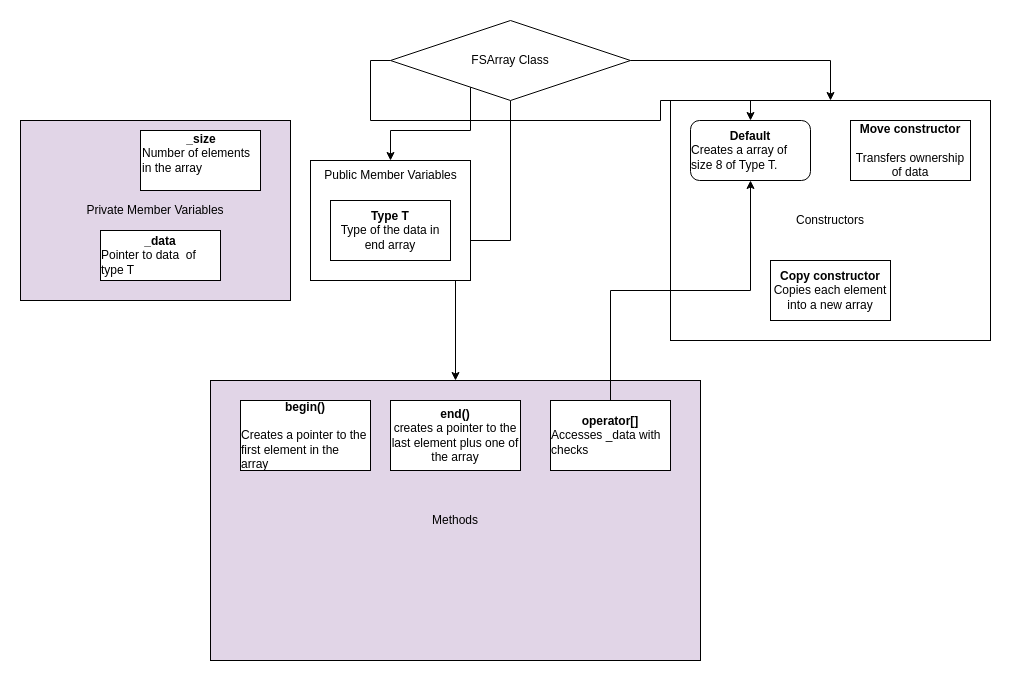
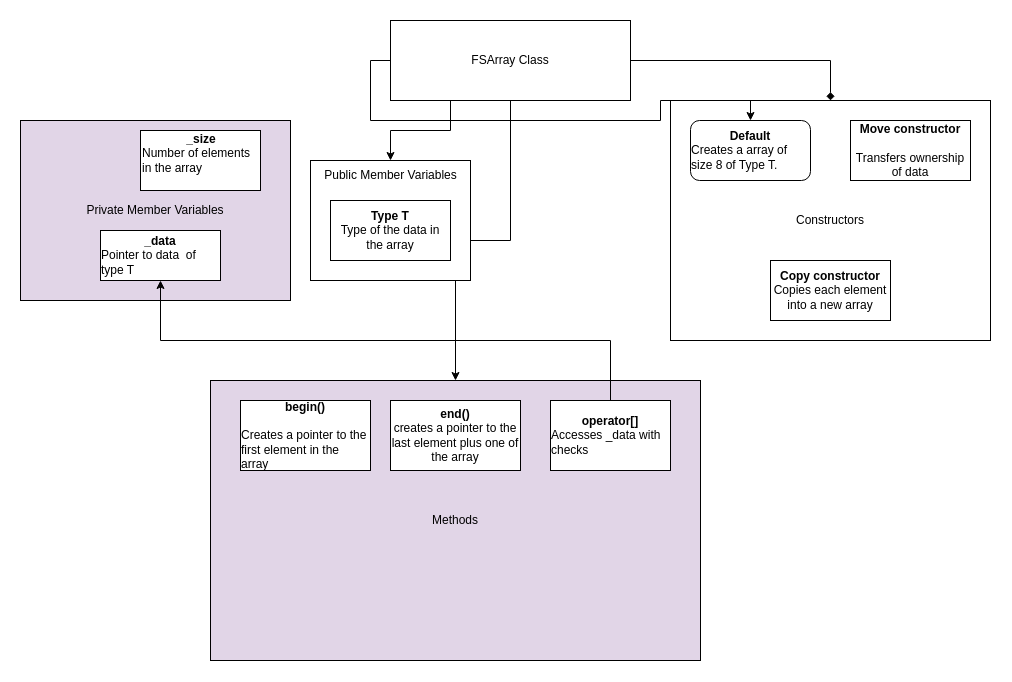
(511, 61) -> (511, 61)
(831, 92) -> (831, 92)
(391, 231) -> (391, 231)
(706, 291) -> (361, 341)
